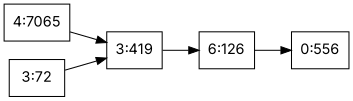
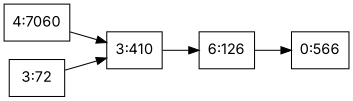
(37, 23) -> (37, 23)
(134, 50) -> (134, 50)
(320, 50) -> (320, 50)
